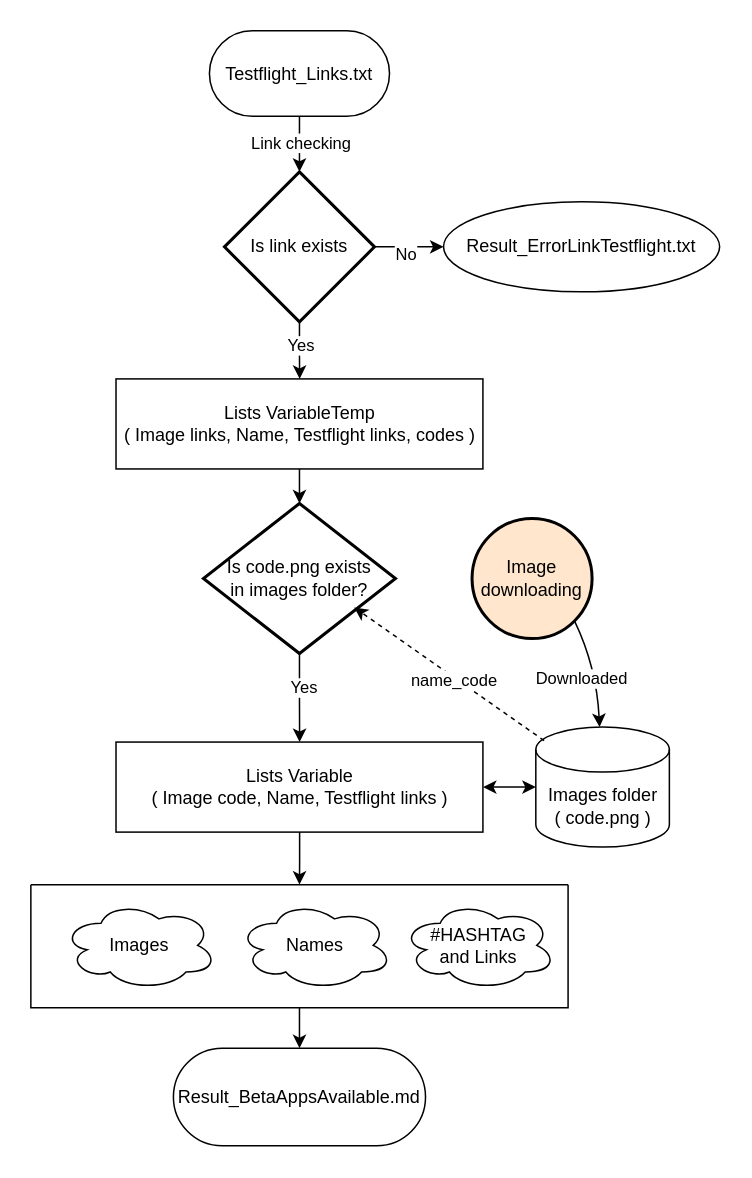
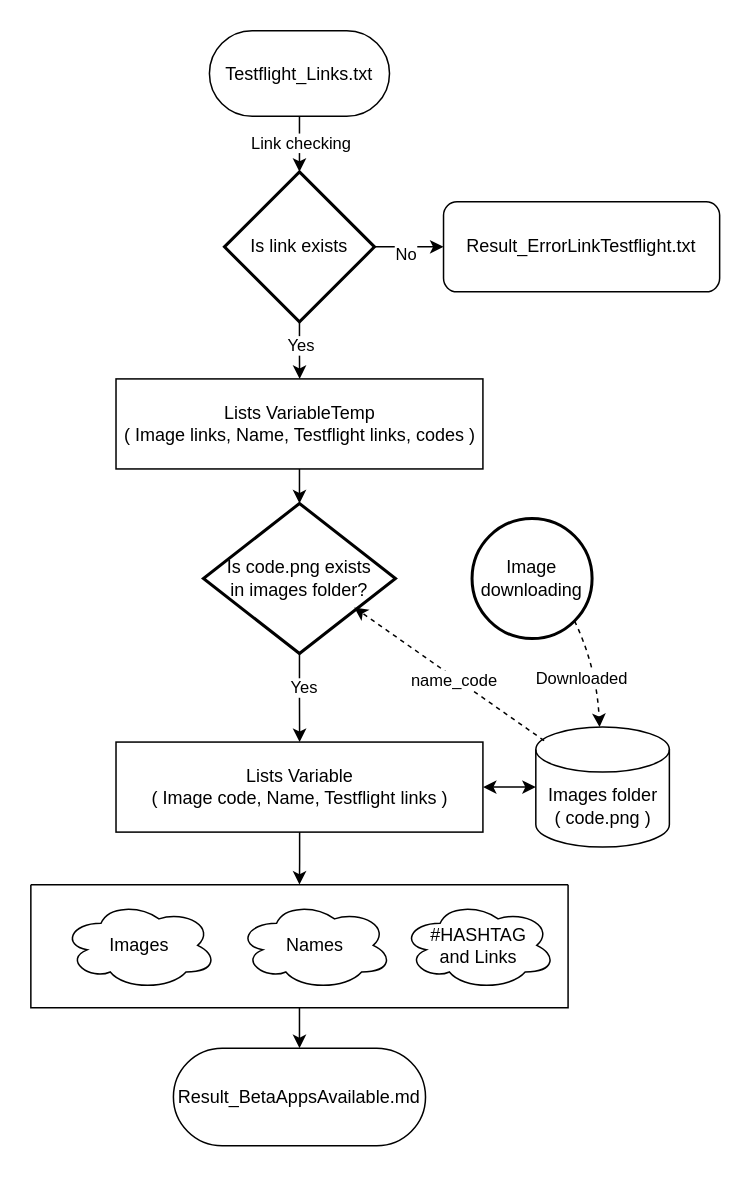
(581, 247) -> (581, 247)
(532, 578) -> (532, 578)
(584, 645) -> (584, 645)
